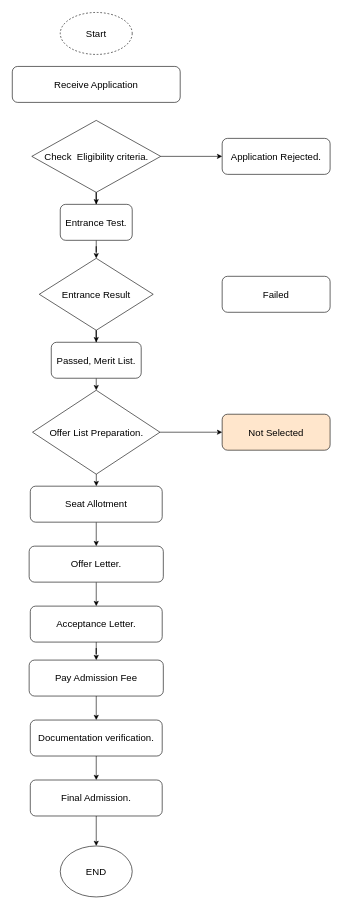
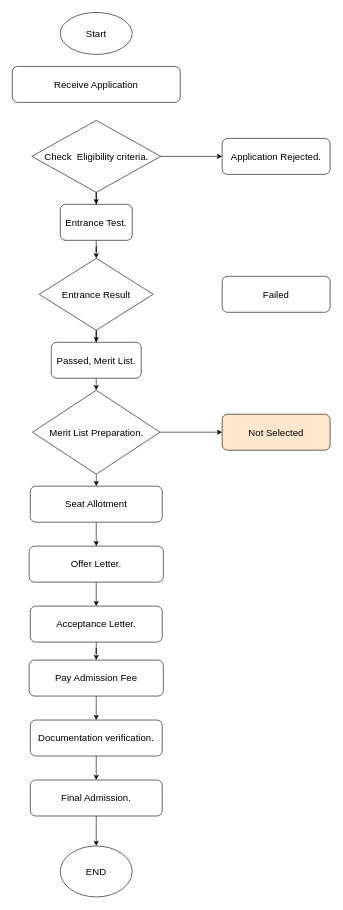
(96, 33) -> (96, 33)
(97, 432) -> (97, 432)
